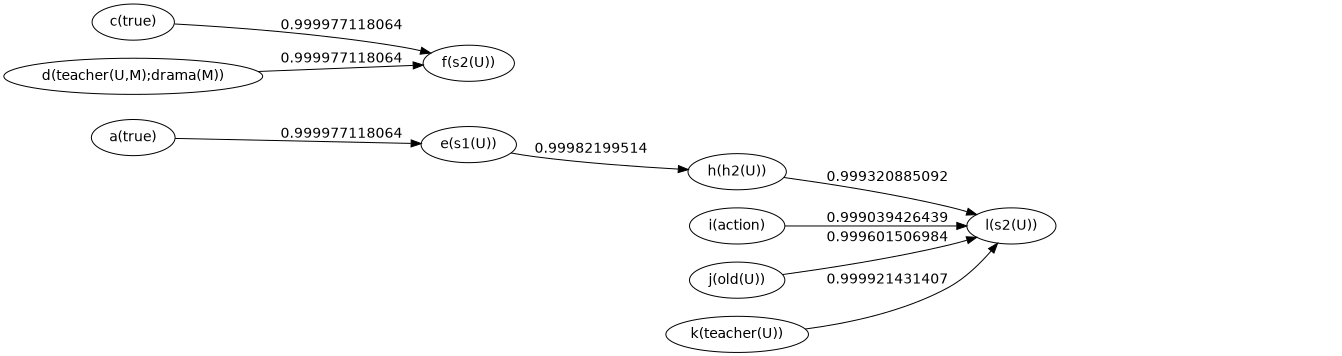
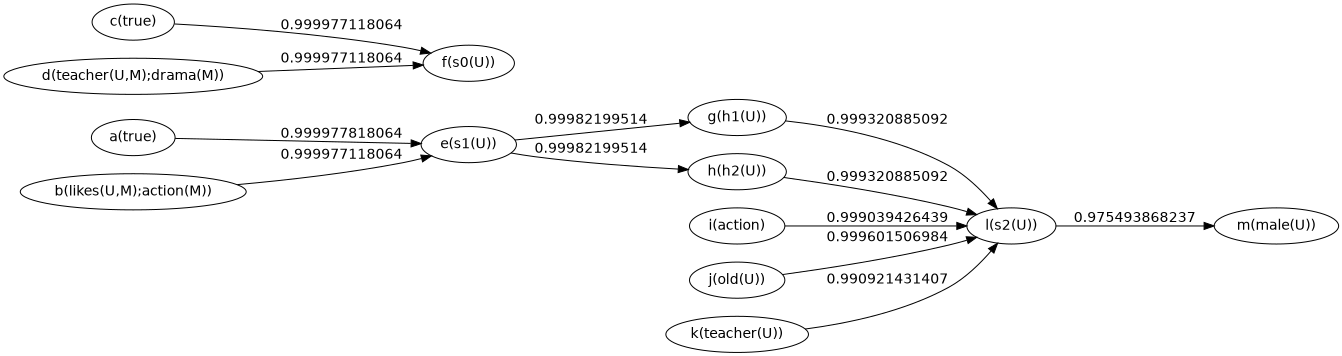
(469, 63) -> (469, 63)
none -> (737, 117)
(342, 134) -> (342, 134)
none -> (133, 192)
none -> (1276, 226)
(888, 280) -> (888, 280)
